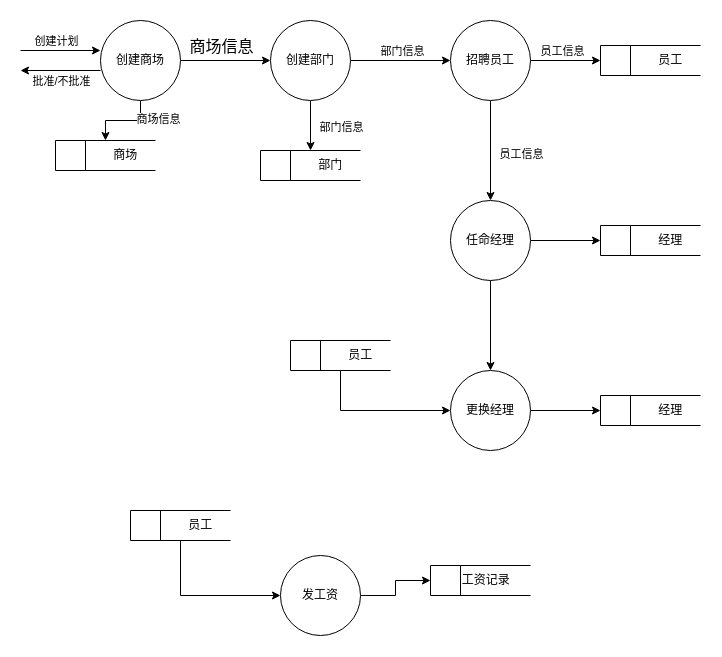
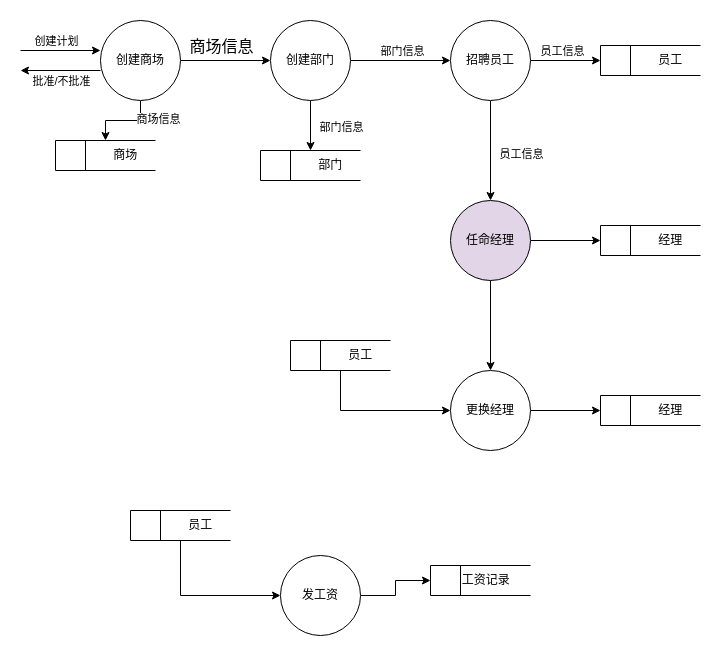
(491, 241) -> (491, 241)
